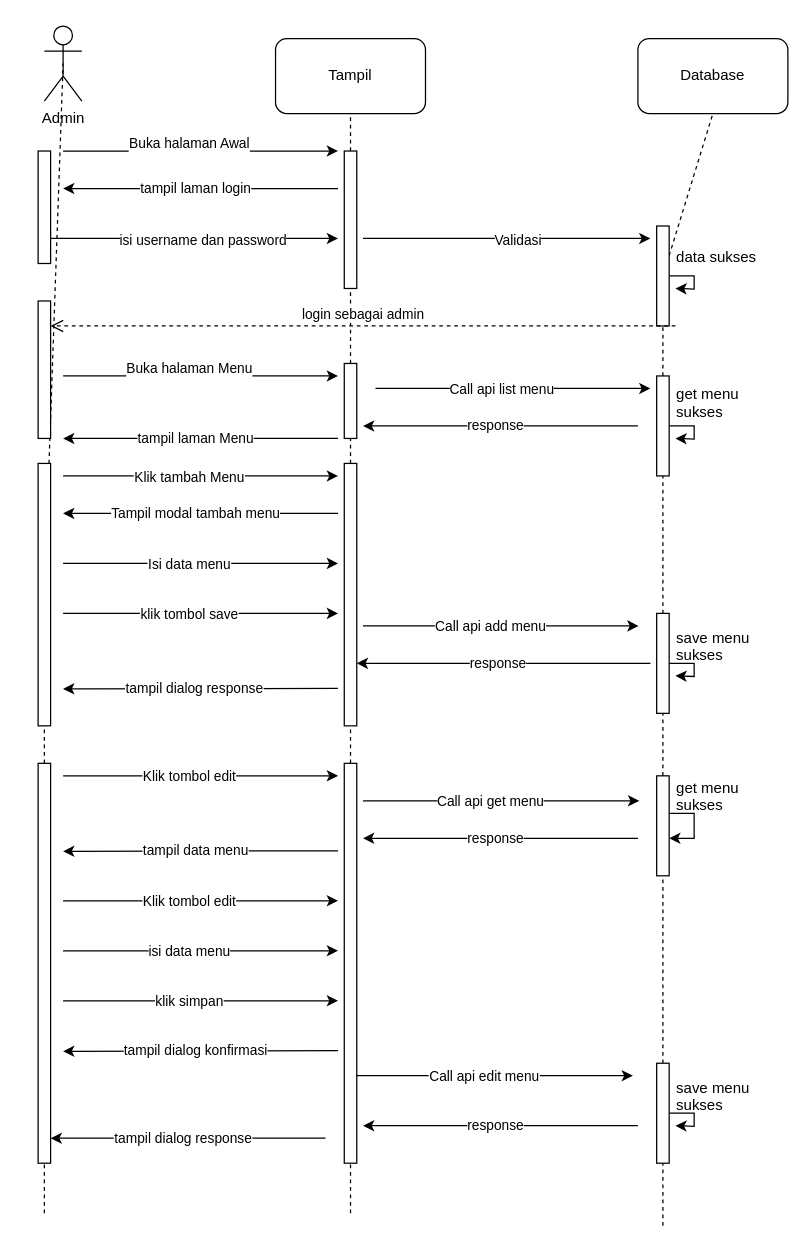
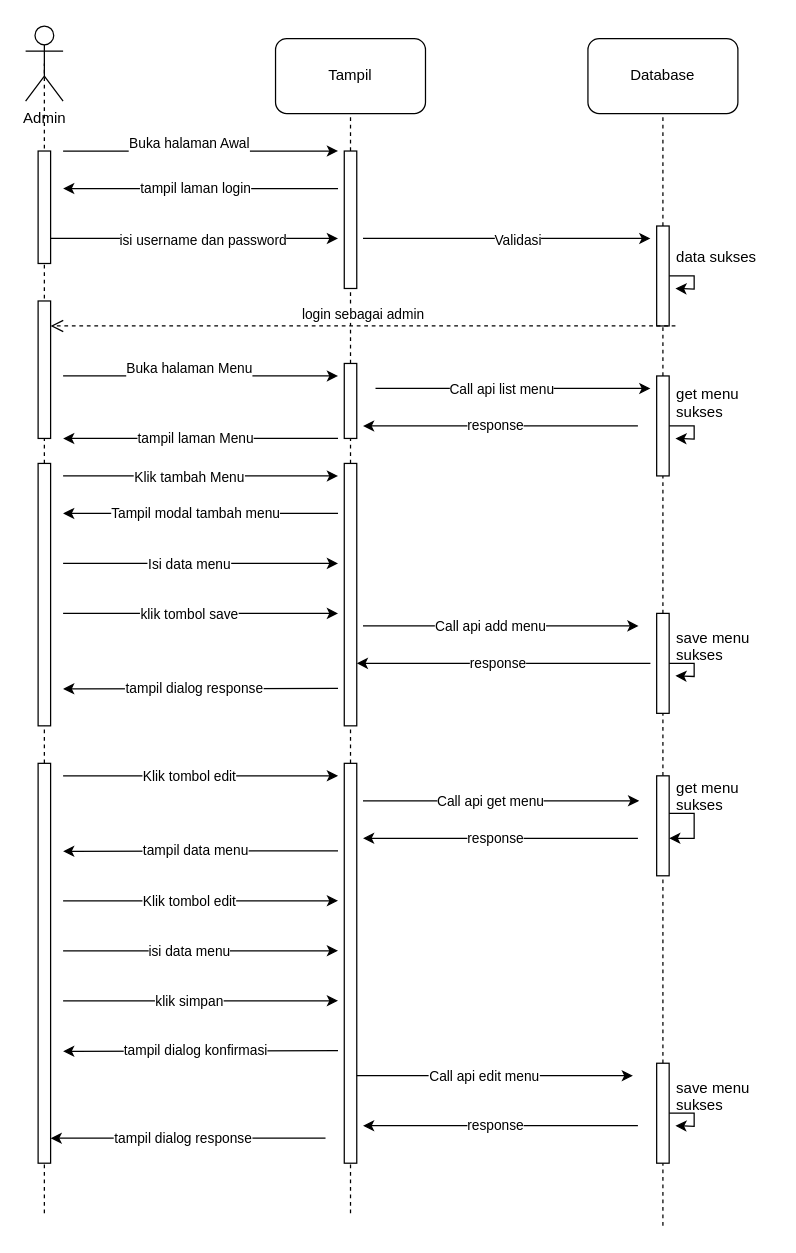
(63, 63) -> (44, 63)
(713, 76) -> (663, 76)
